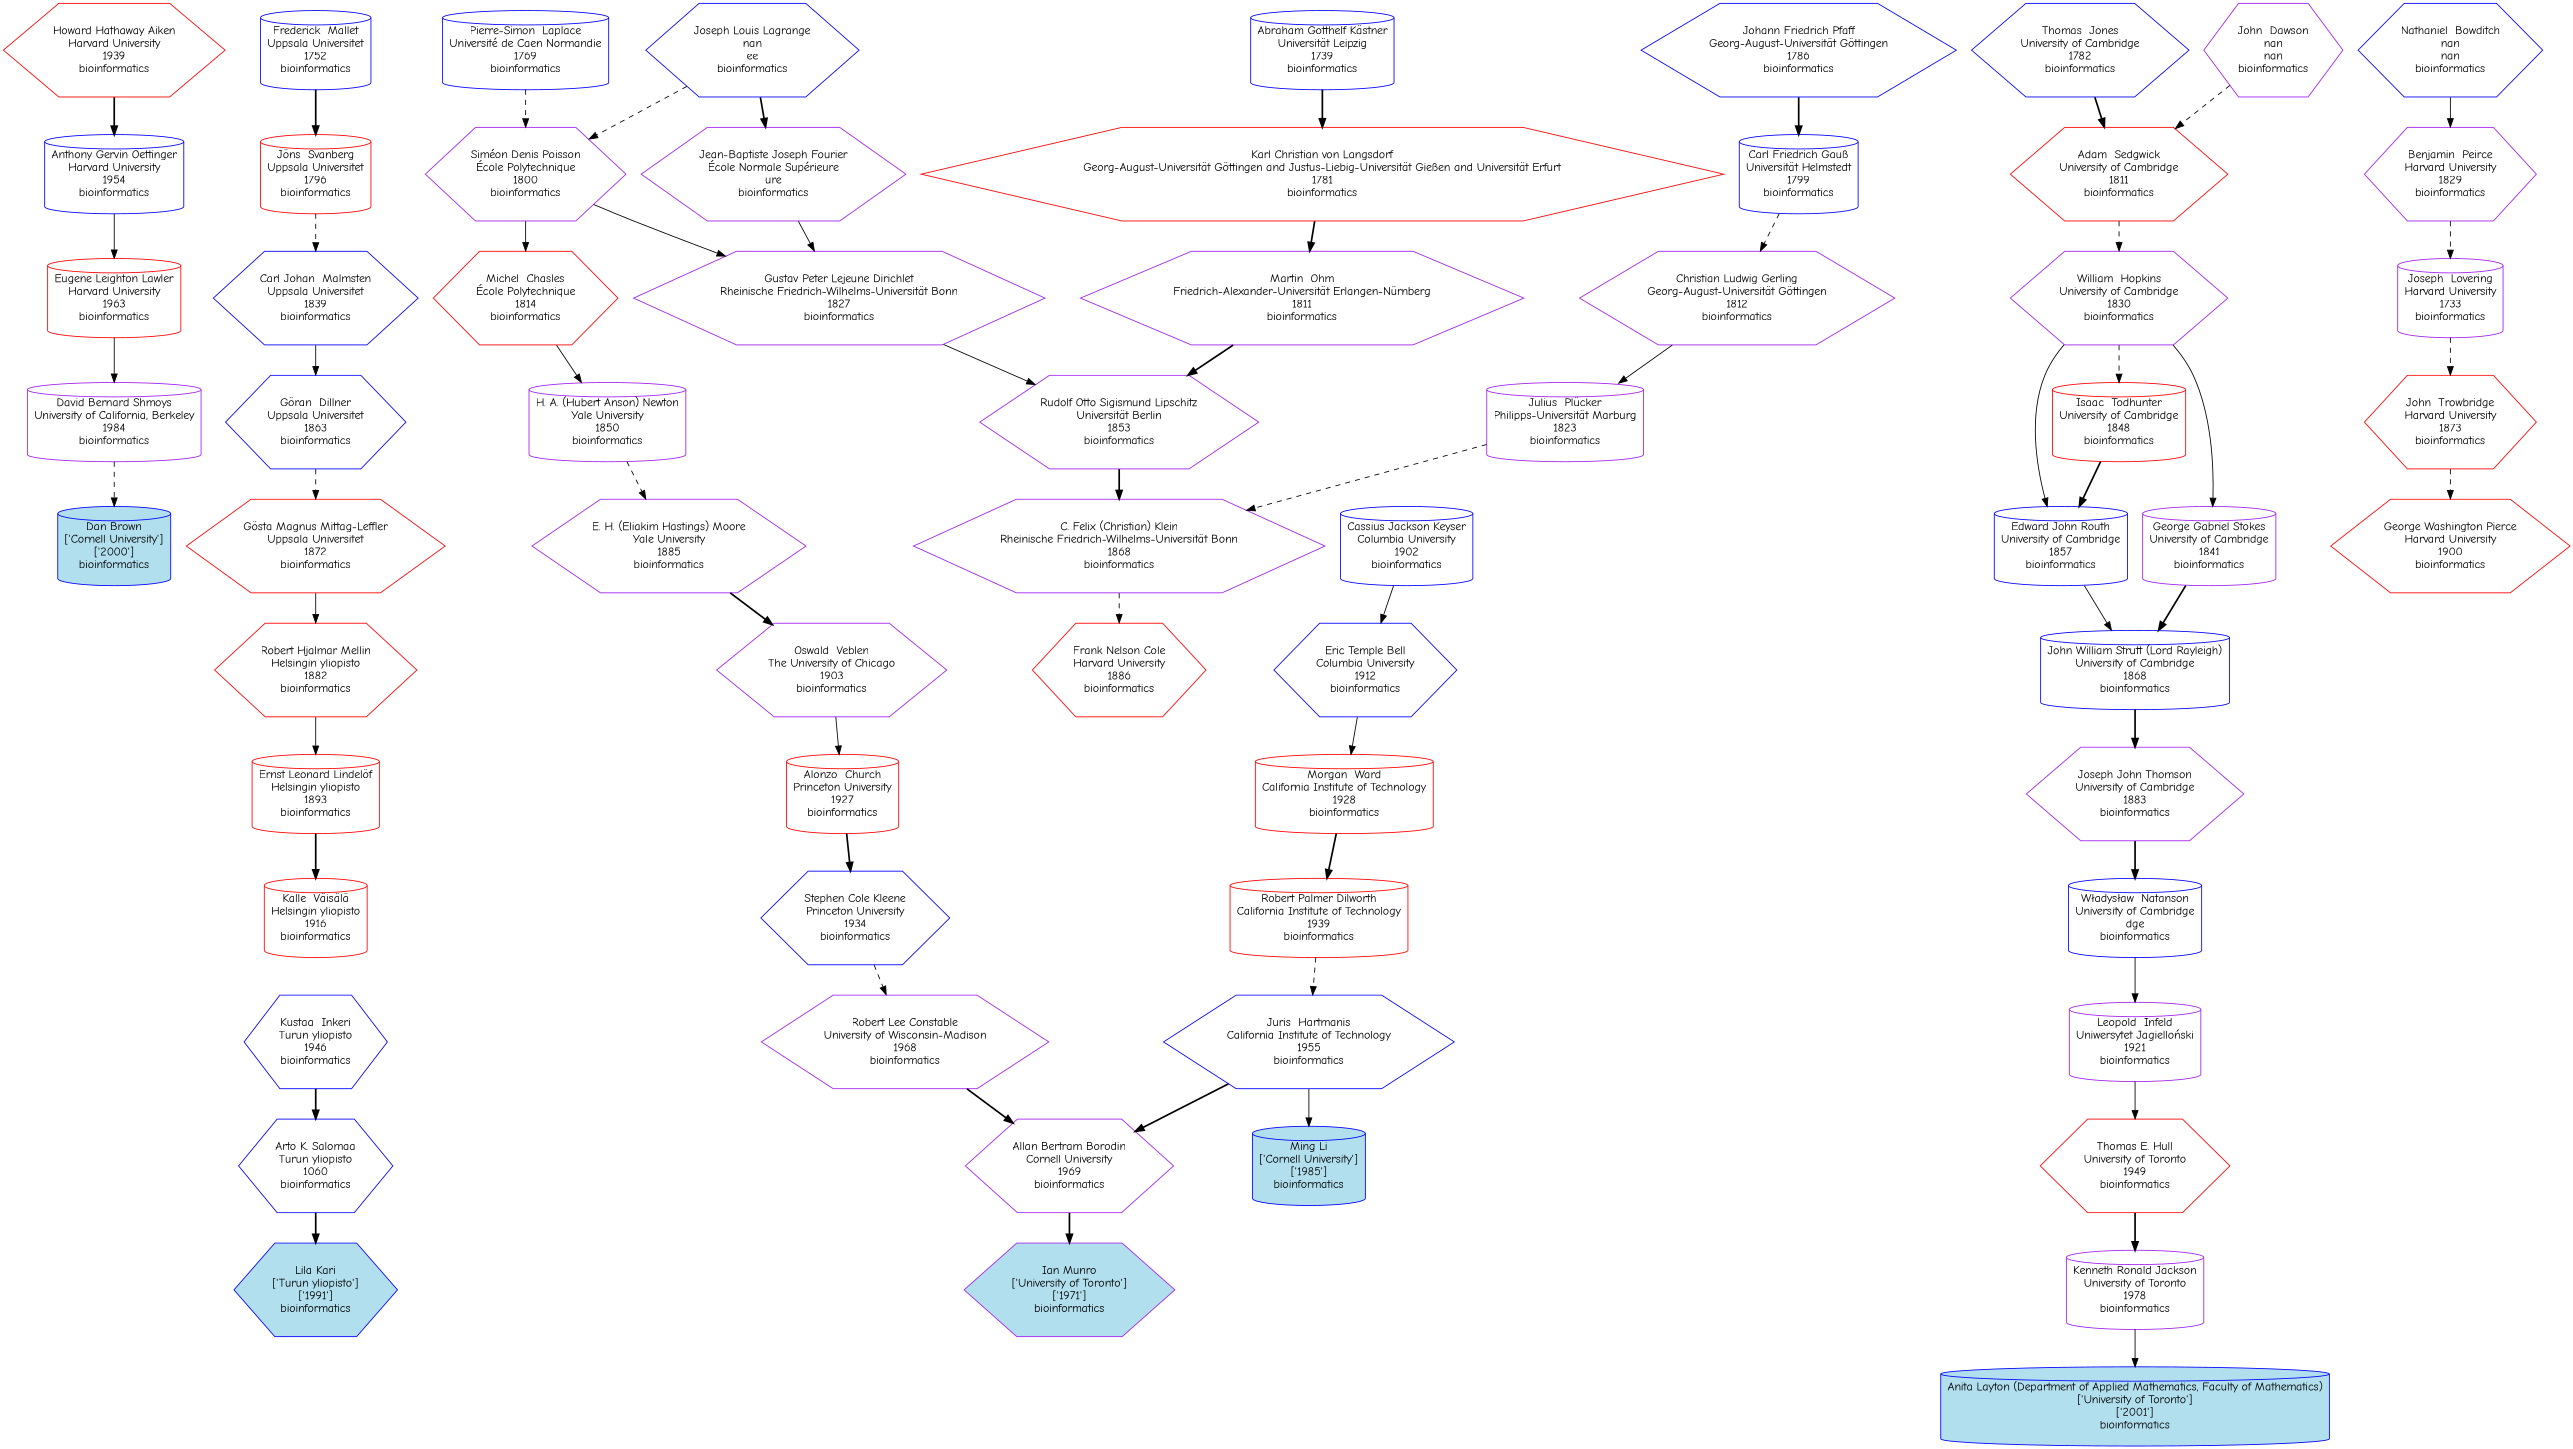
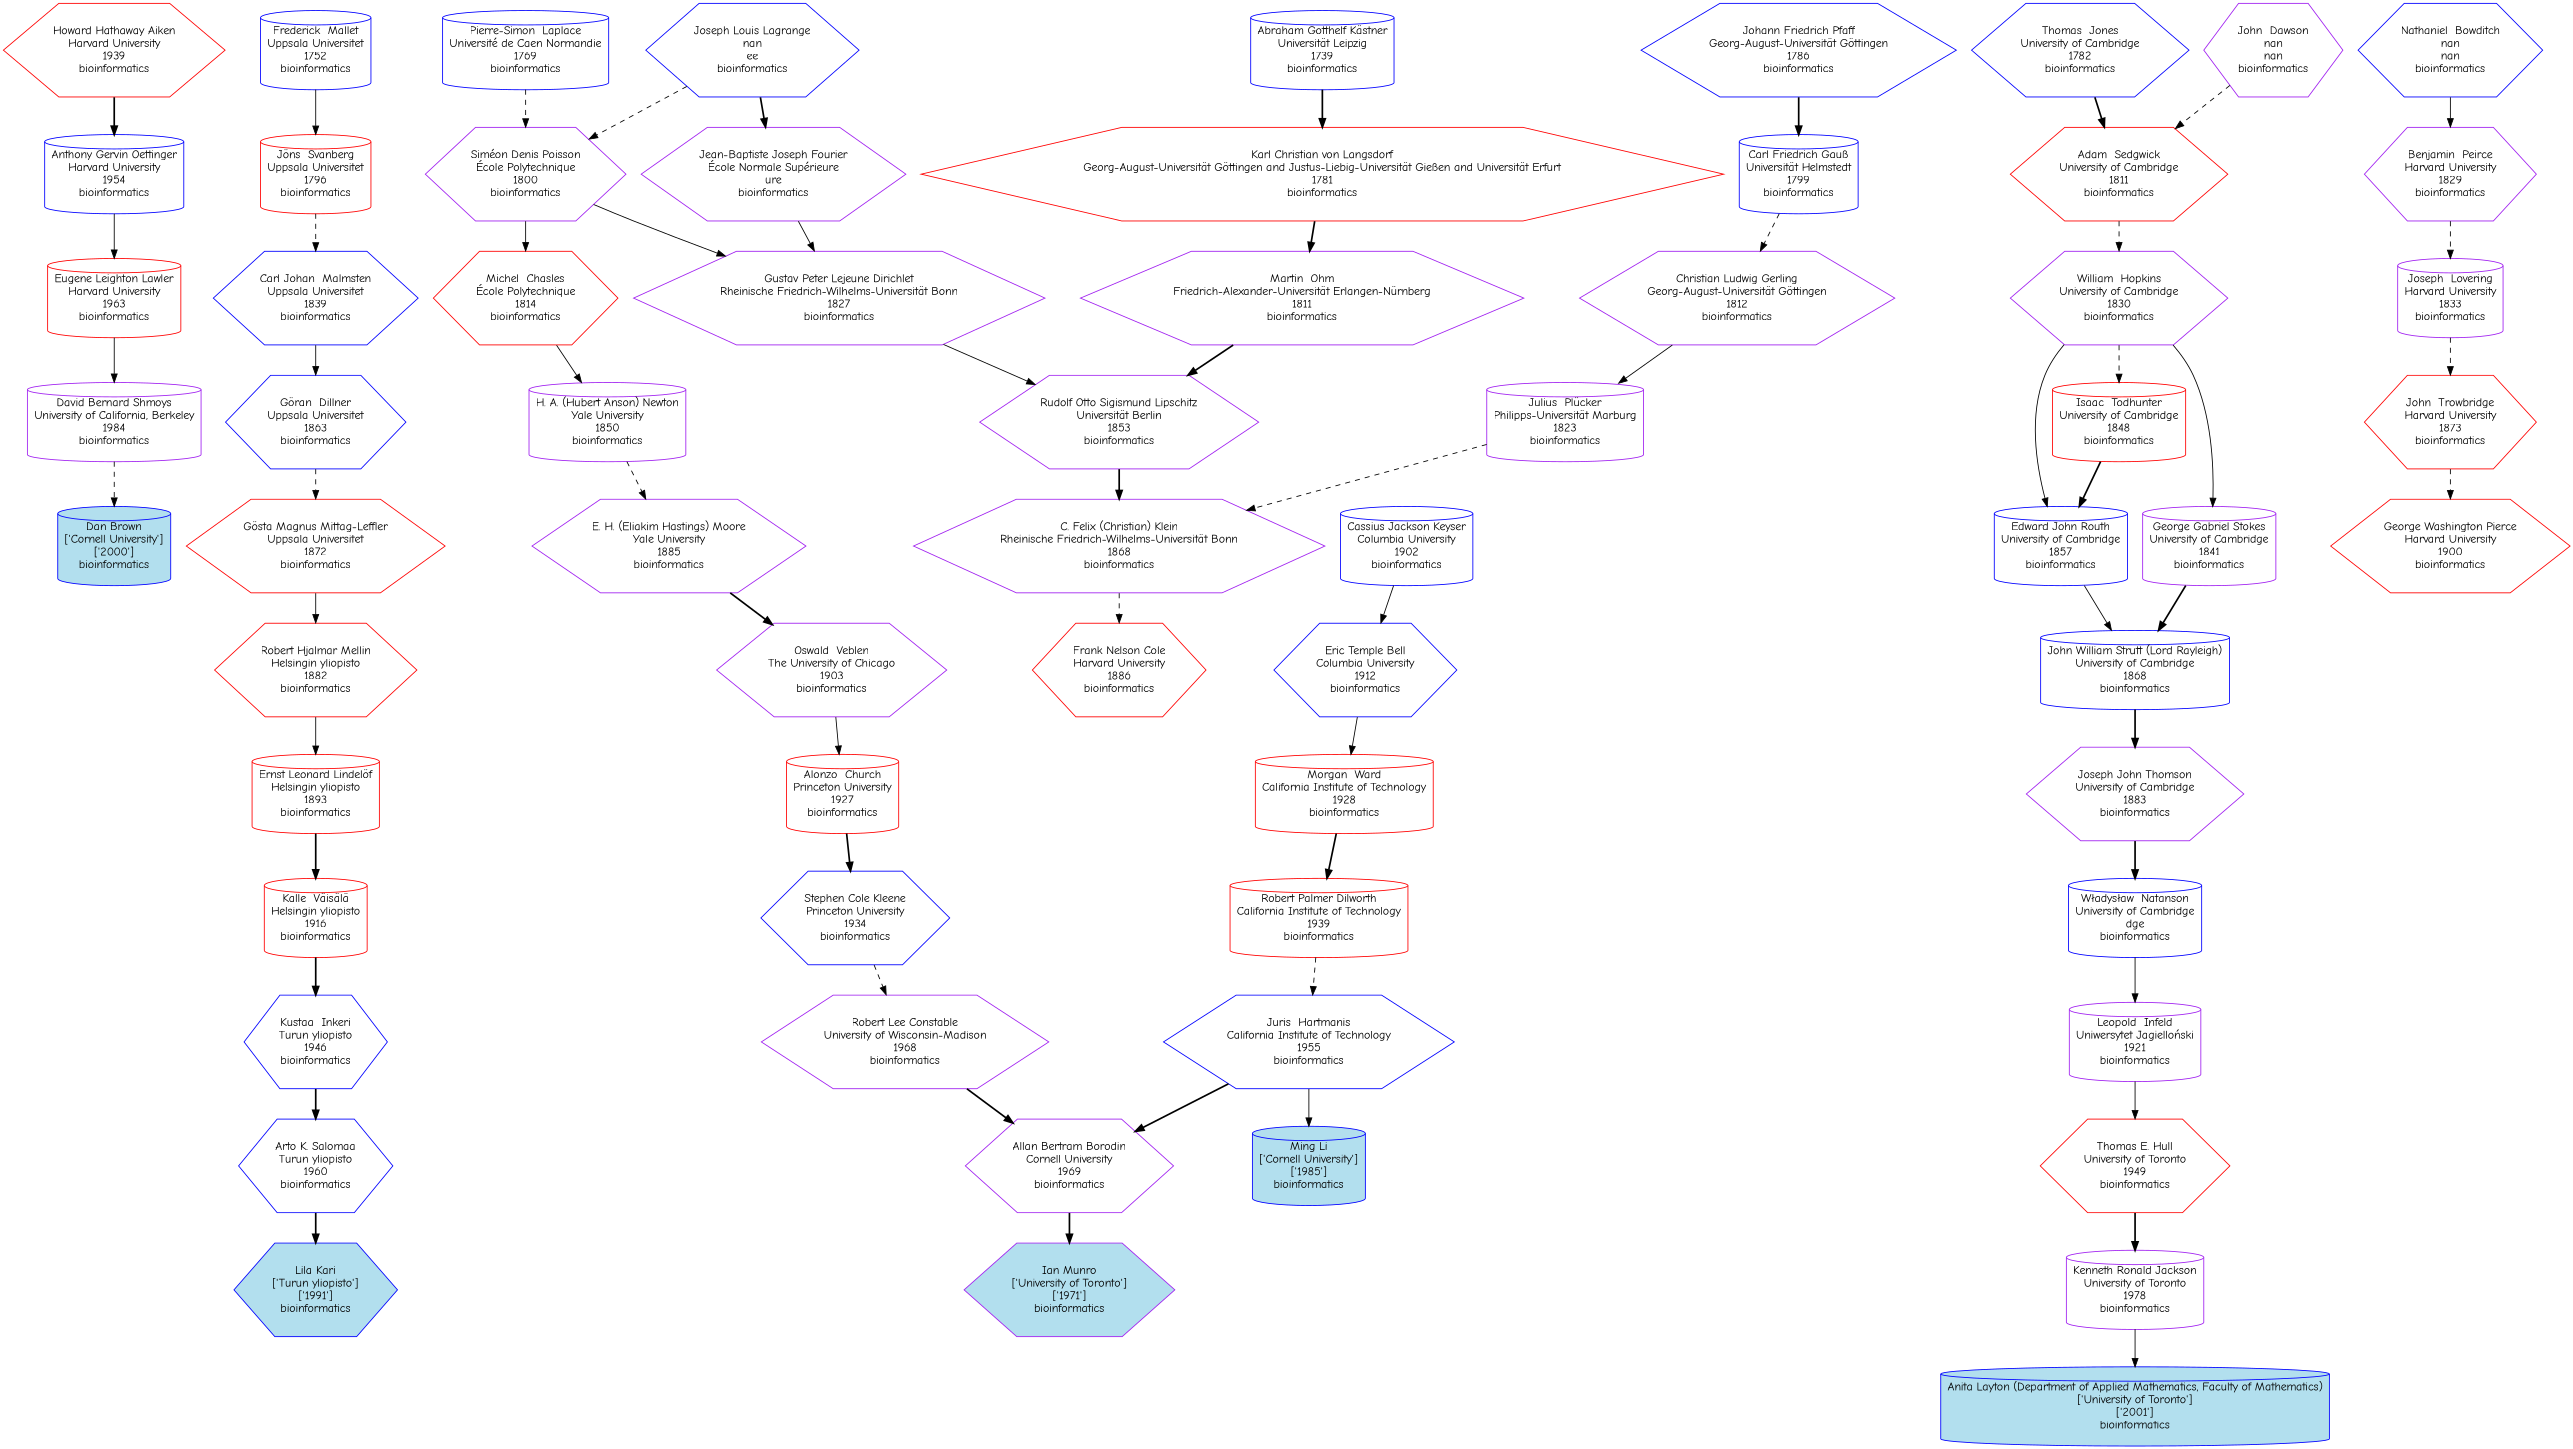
(316, 108) -> (316, 108)
(2450, 298) -> (2450, 298)
none -> (316, 972)
(316, 1166) -> (316, 1166)
